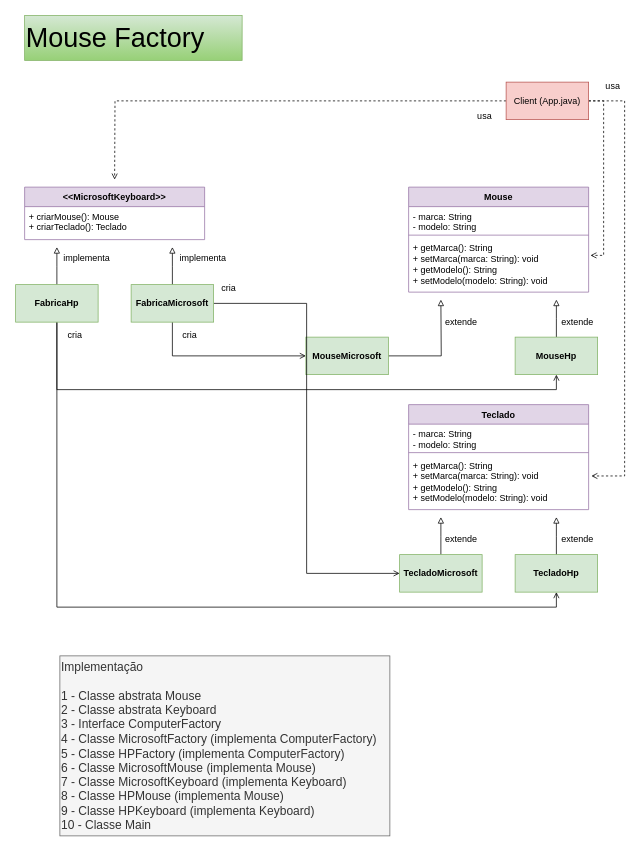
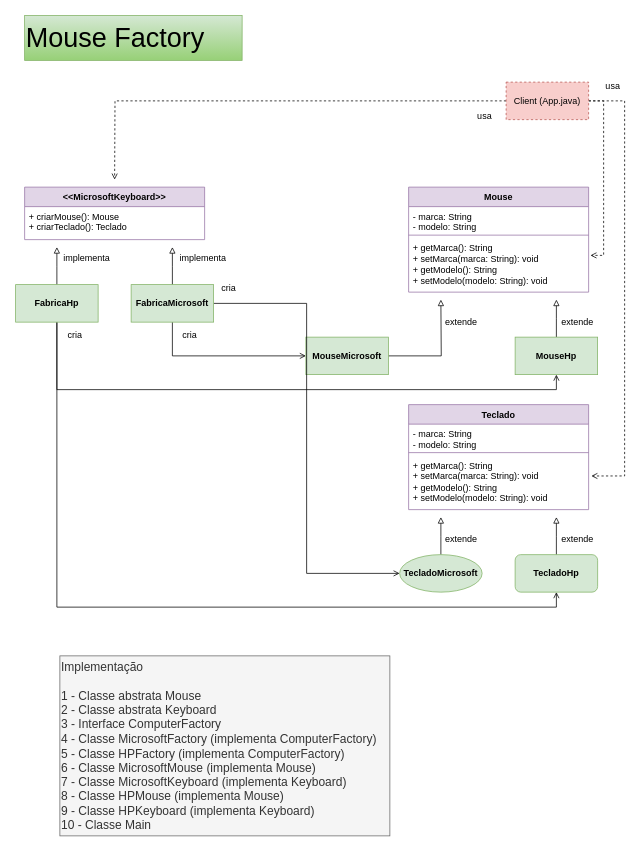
(547, 101) -> (547, 101)
(441, 573) -> (441, 573)
(556, 573) -> (556, 573)
